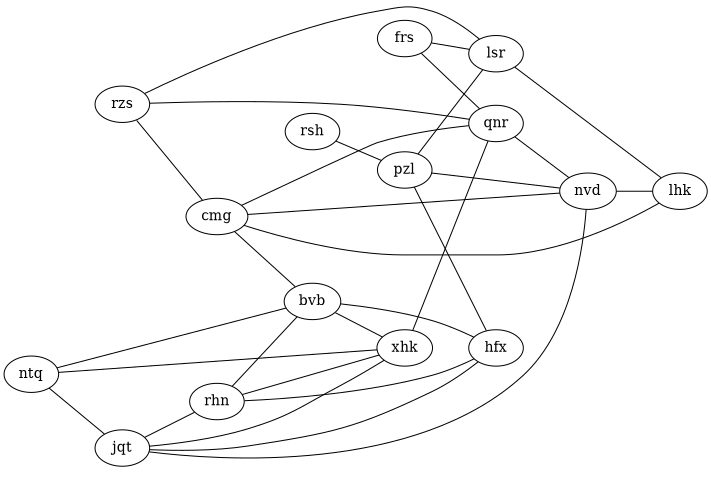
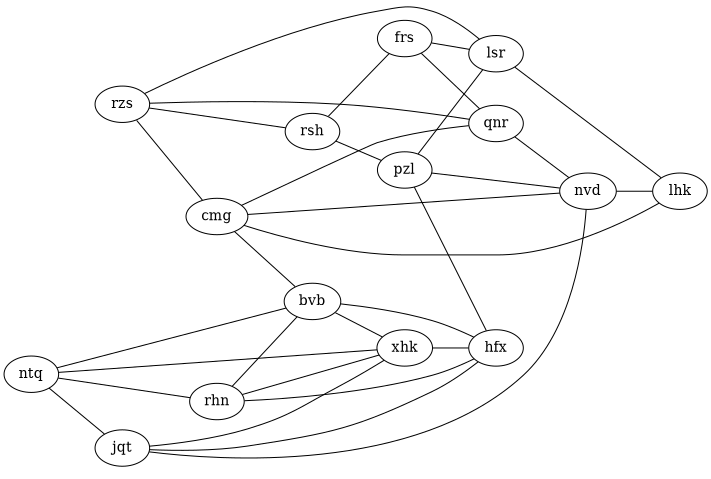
none -> (359, 85)
none -> (217, 118)
(450, 236) -> (451, 348)
(170, 425) -> (124, 388)
